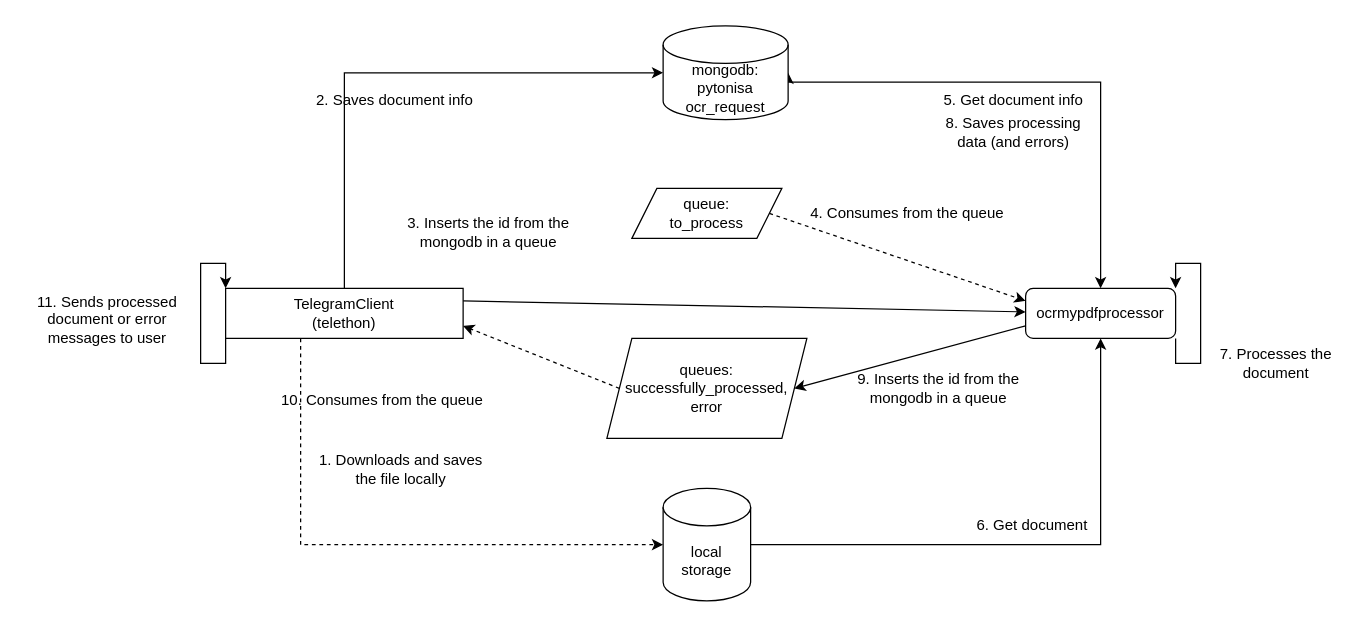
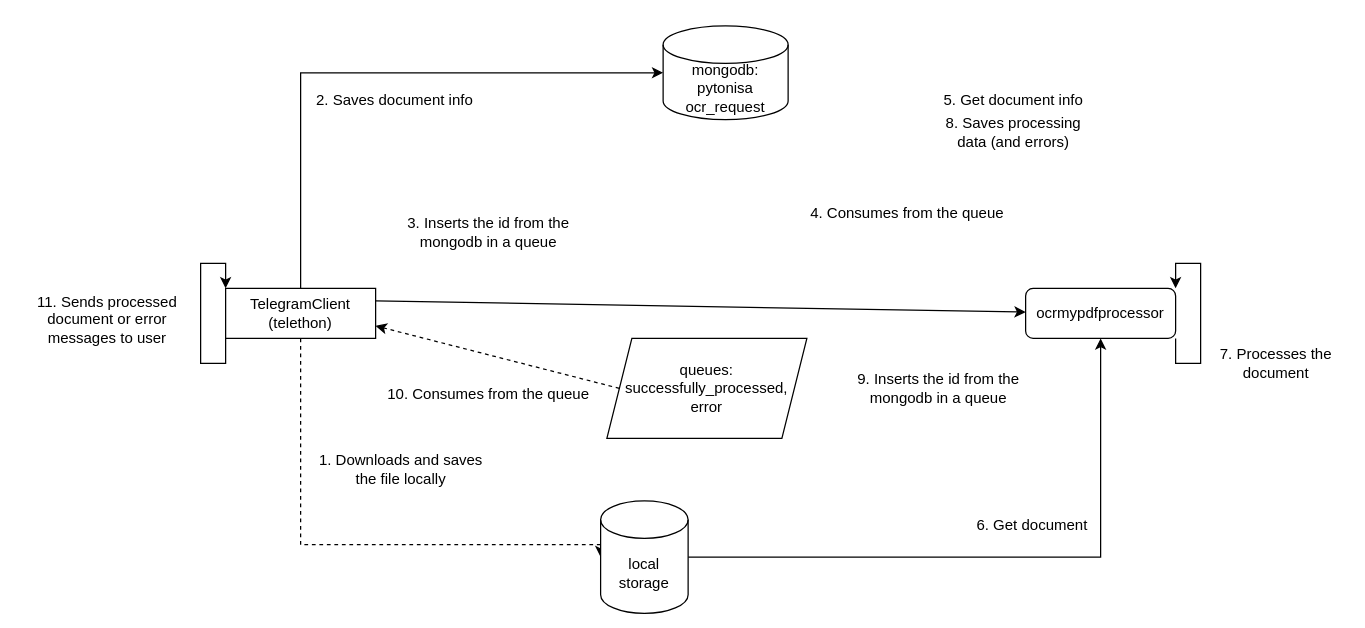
(1044, 82) -> none
(707, 213) -> none
(894, 256) -> none
(344, 313) -> (301, 313)
(914, 356) -> none
(382, 401) -> (488, 394)
(707, 544) -> (644, 557)
